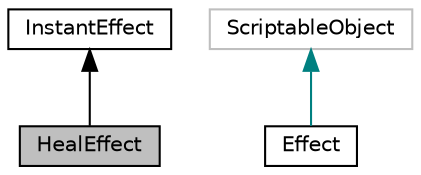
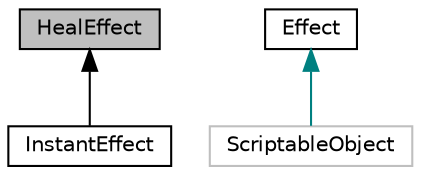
(90, 99) -> (90, 99)
(311, 99) -> (311, 99)
